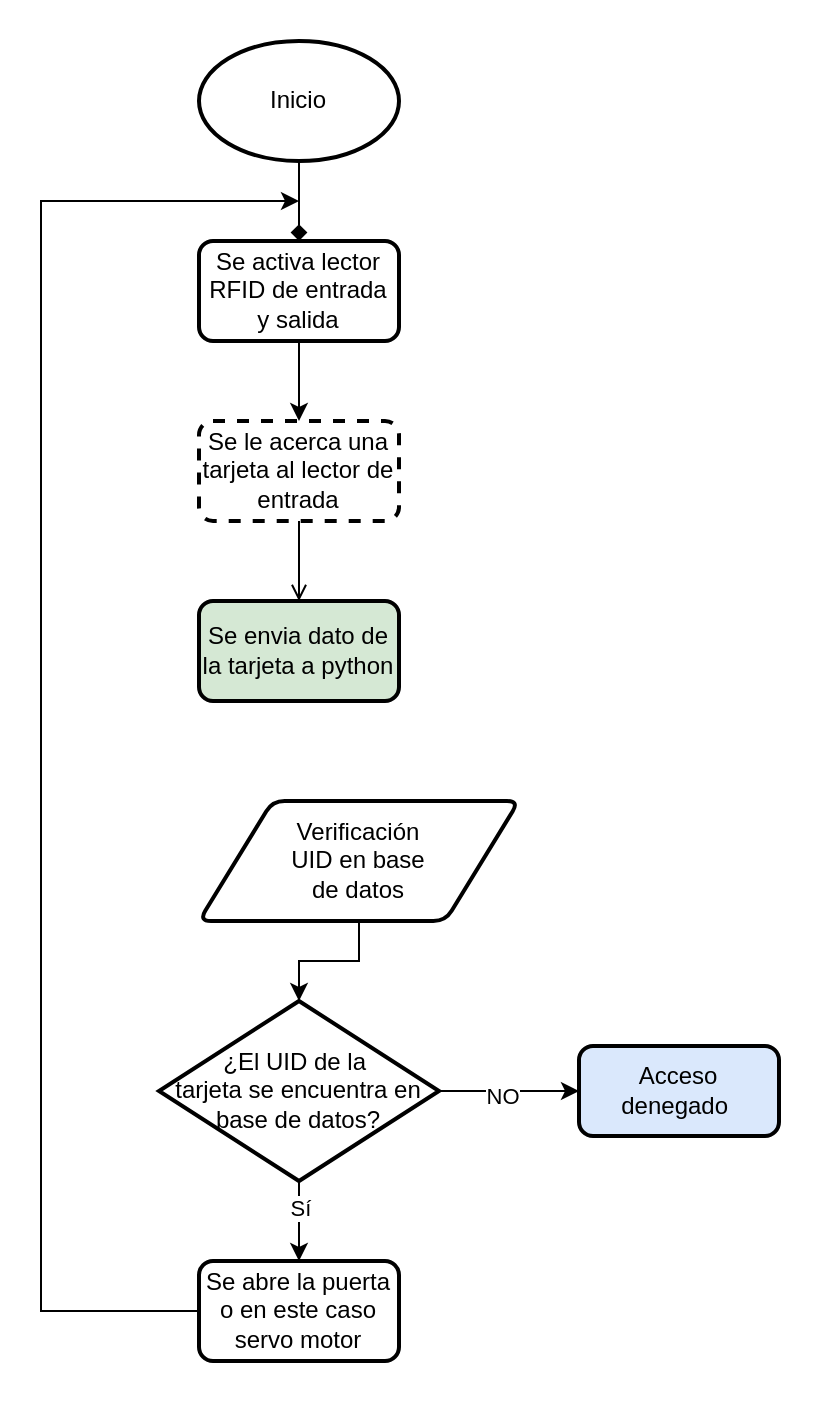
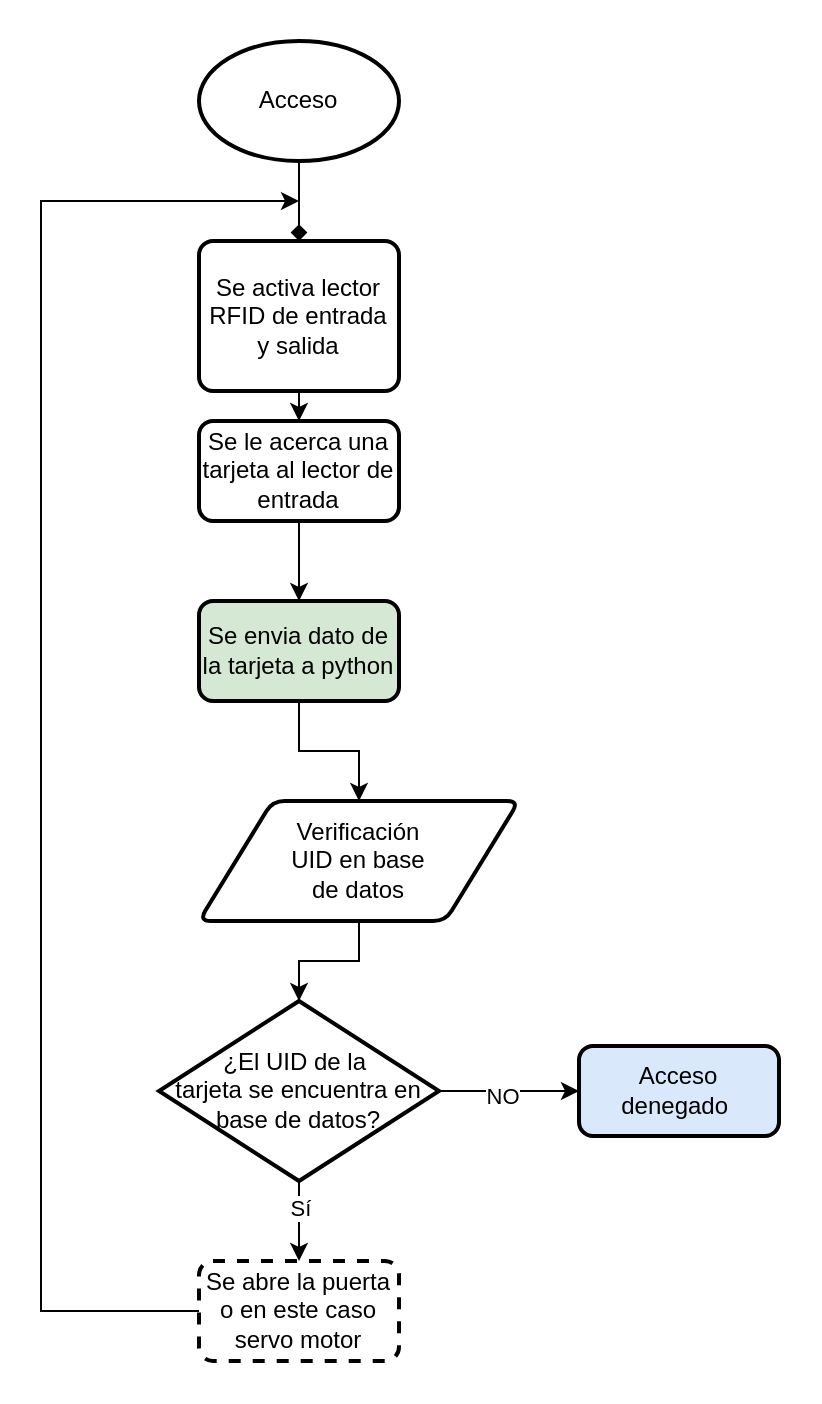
(299, 101) -> (299, 101)
(299, 291) -> (299, 316)
(299, 471) -> (299, 471)
(299, 588) -> (299, 586)
none -> (322, 751)
(299, 1311) -> (299, 1311)
